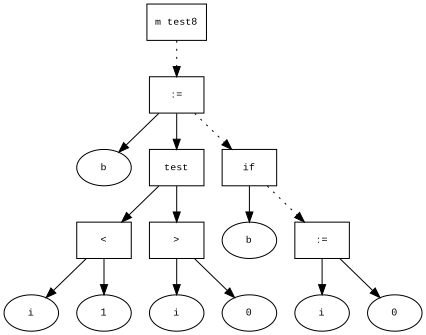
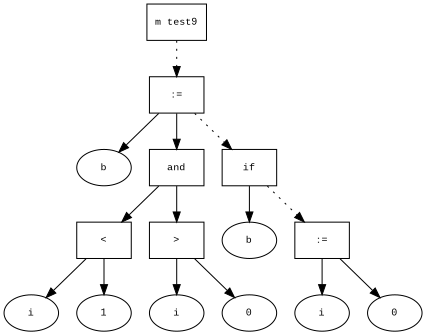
(177, 22) -> (177, 22)
(177, 168) -> (177, 168)
